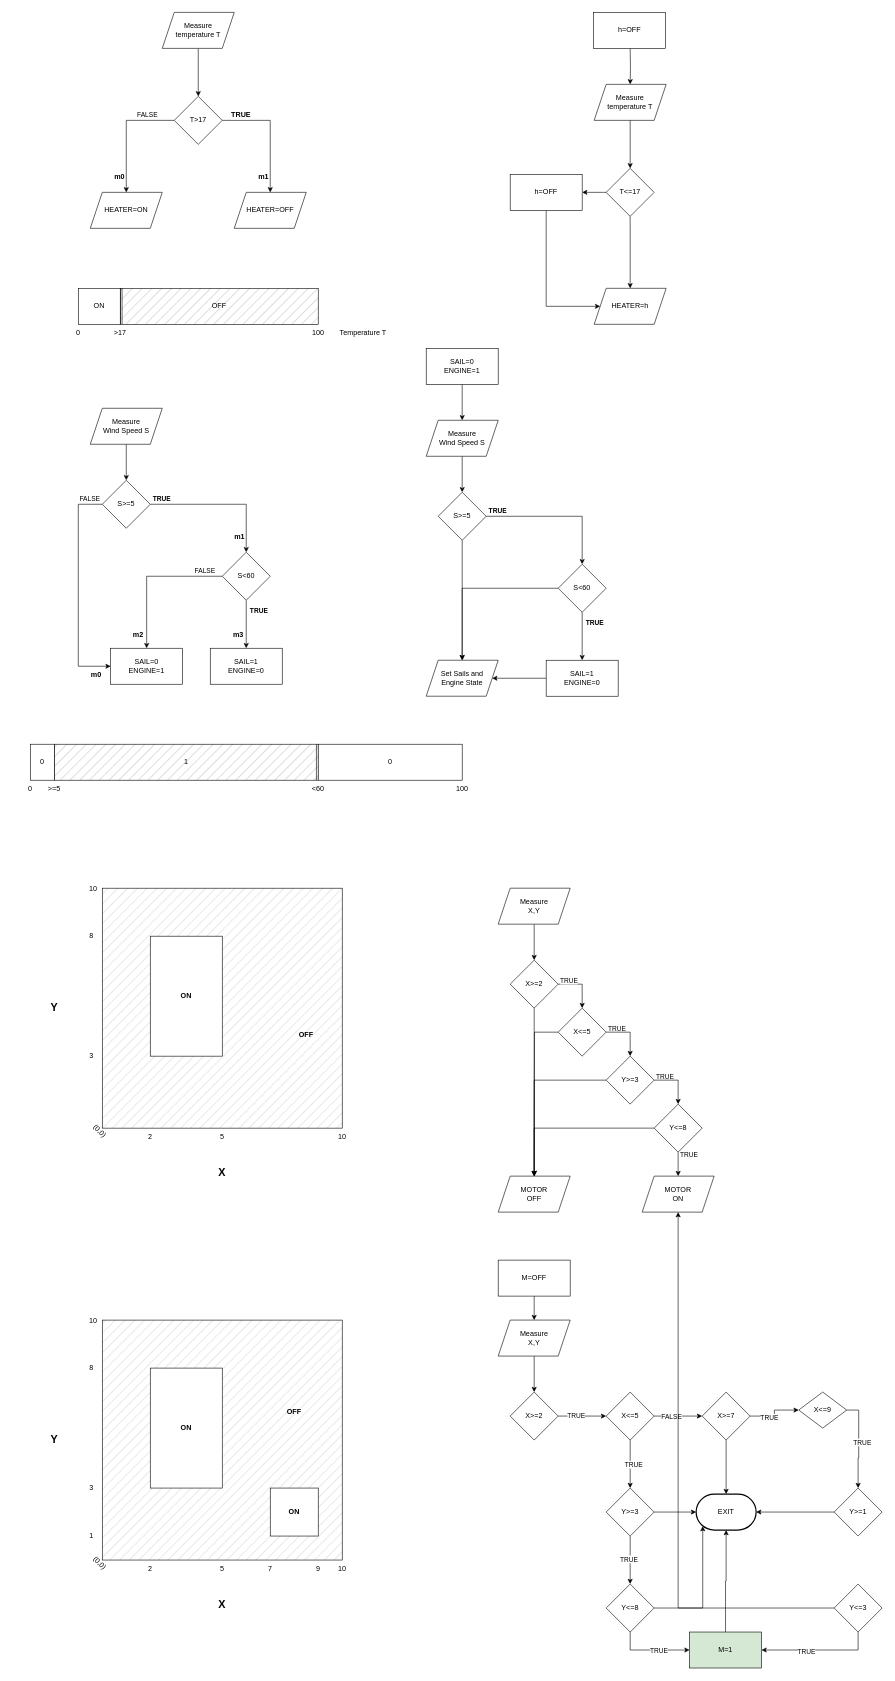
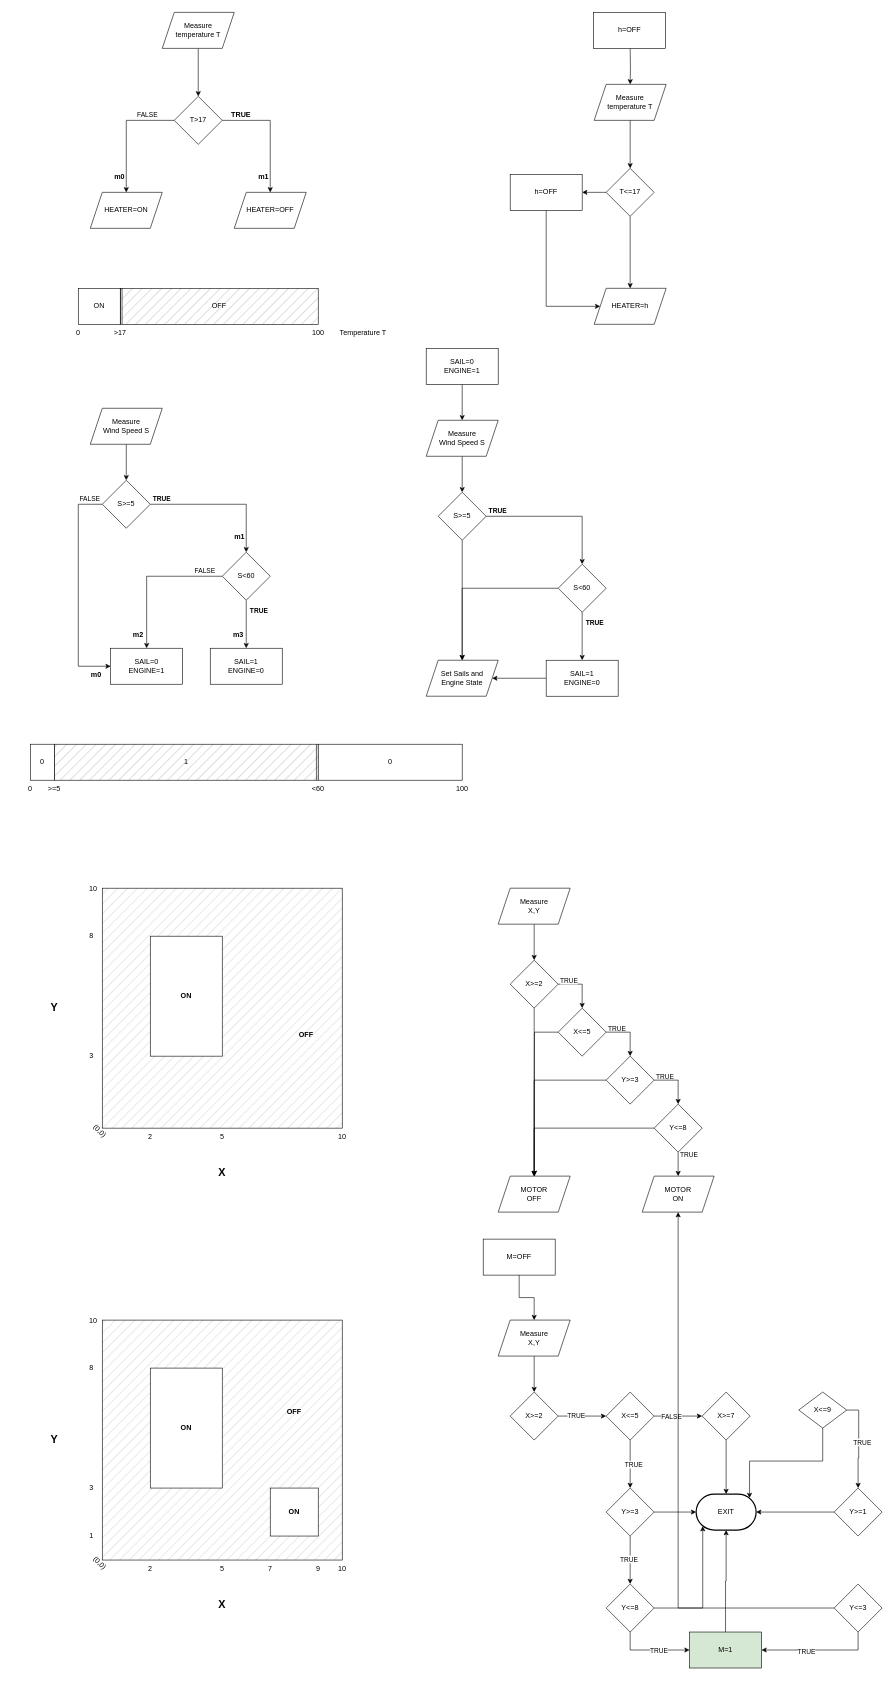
(534, 1278) -> (519, 1257)
(771, 1416) -> none
none -> (750, 1477)
